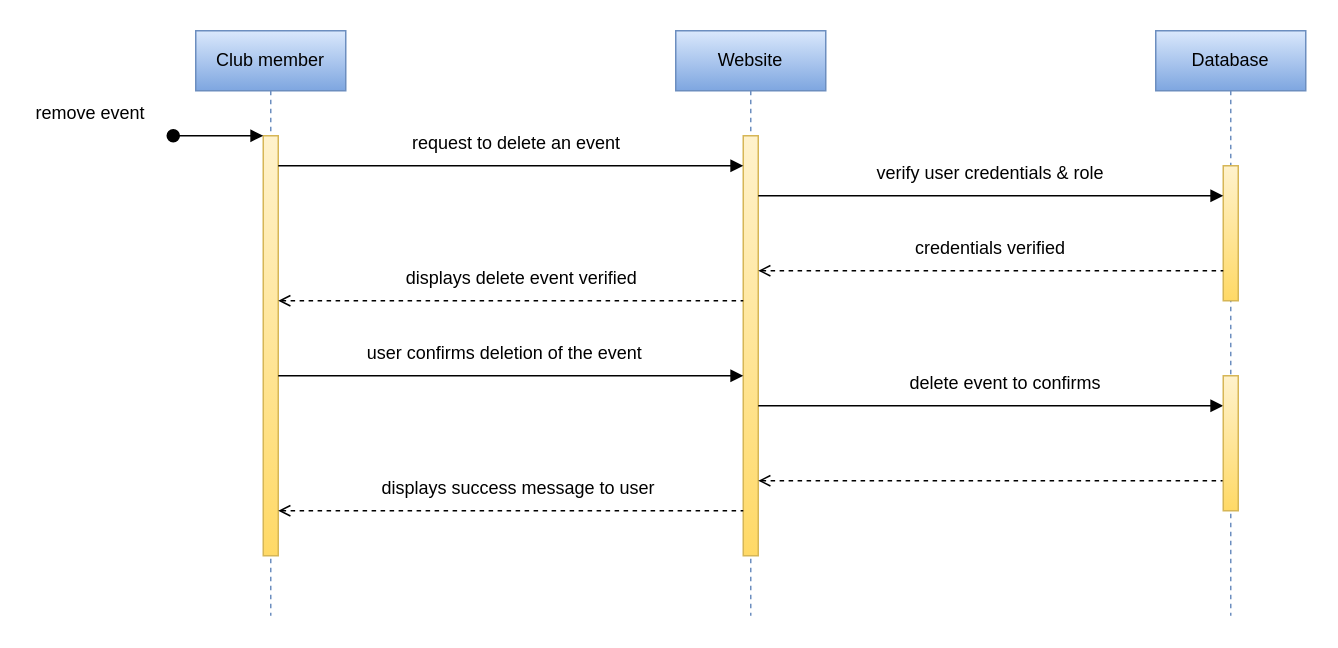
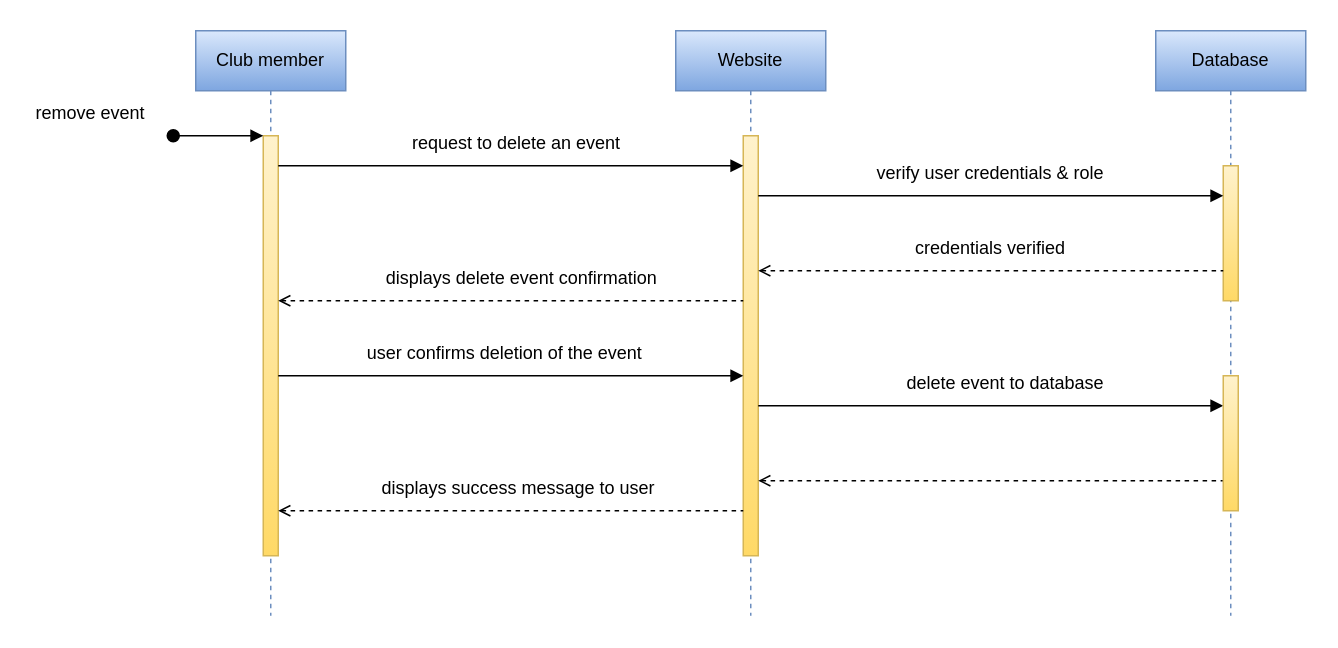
(522, 278) -> (522, 278)
(1006, 383) -> (1006, 383)
